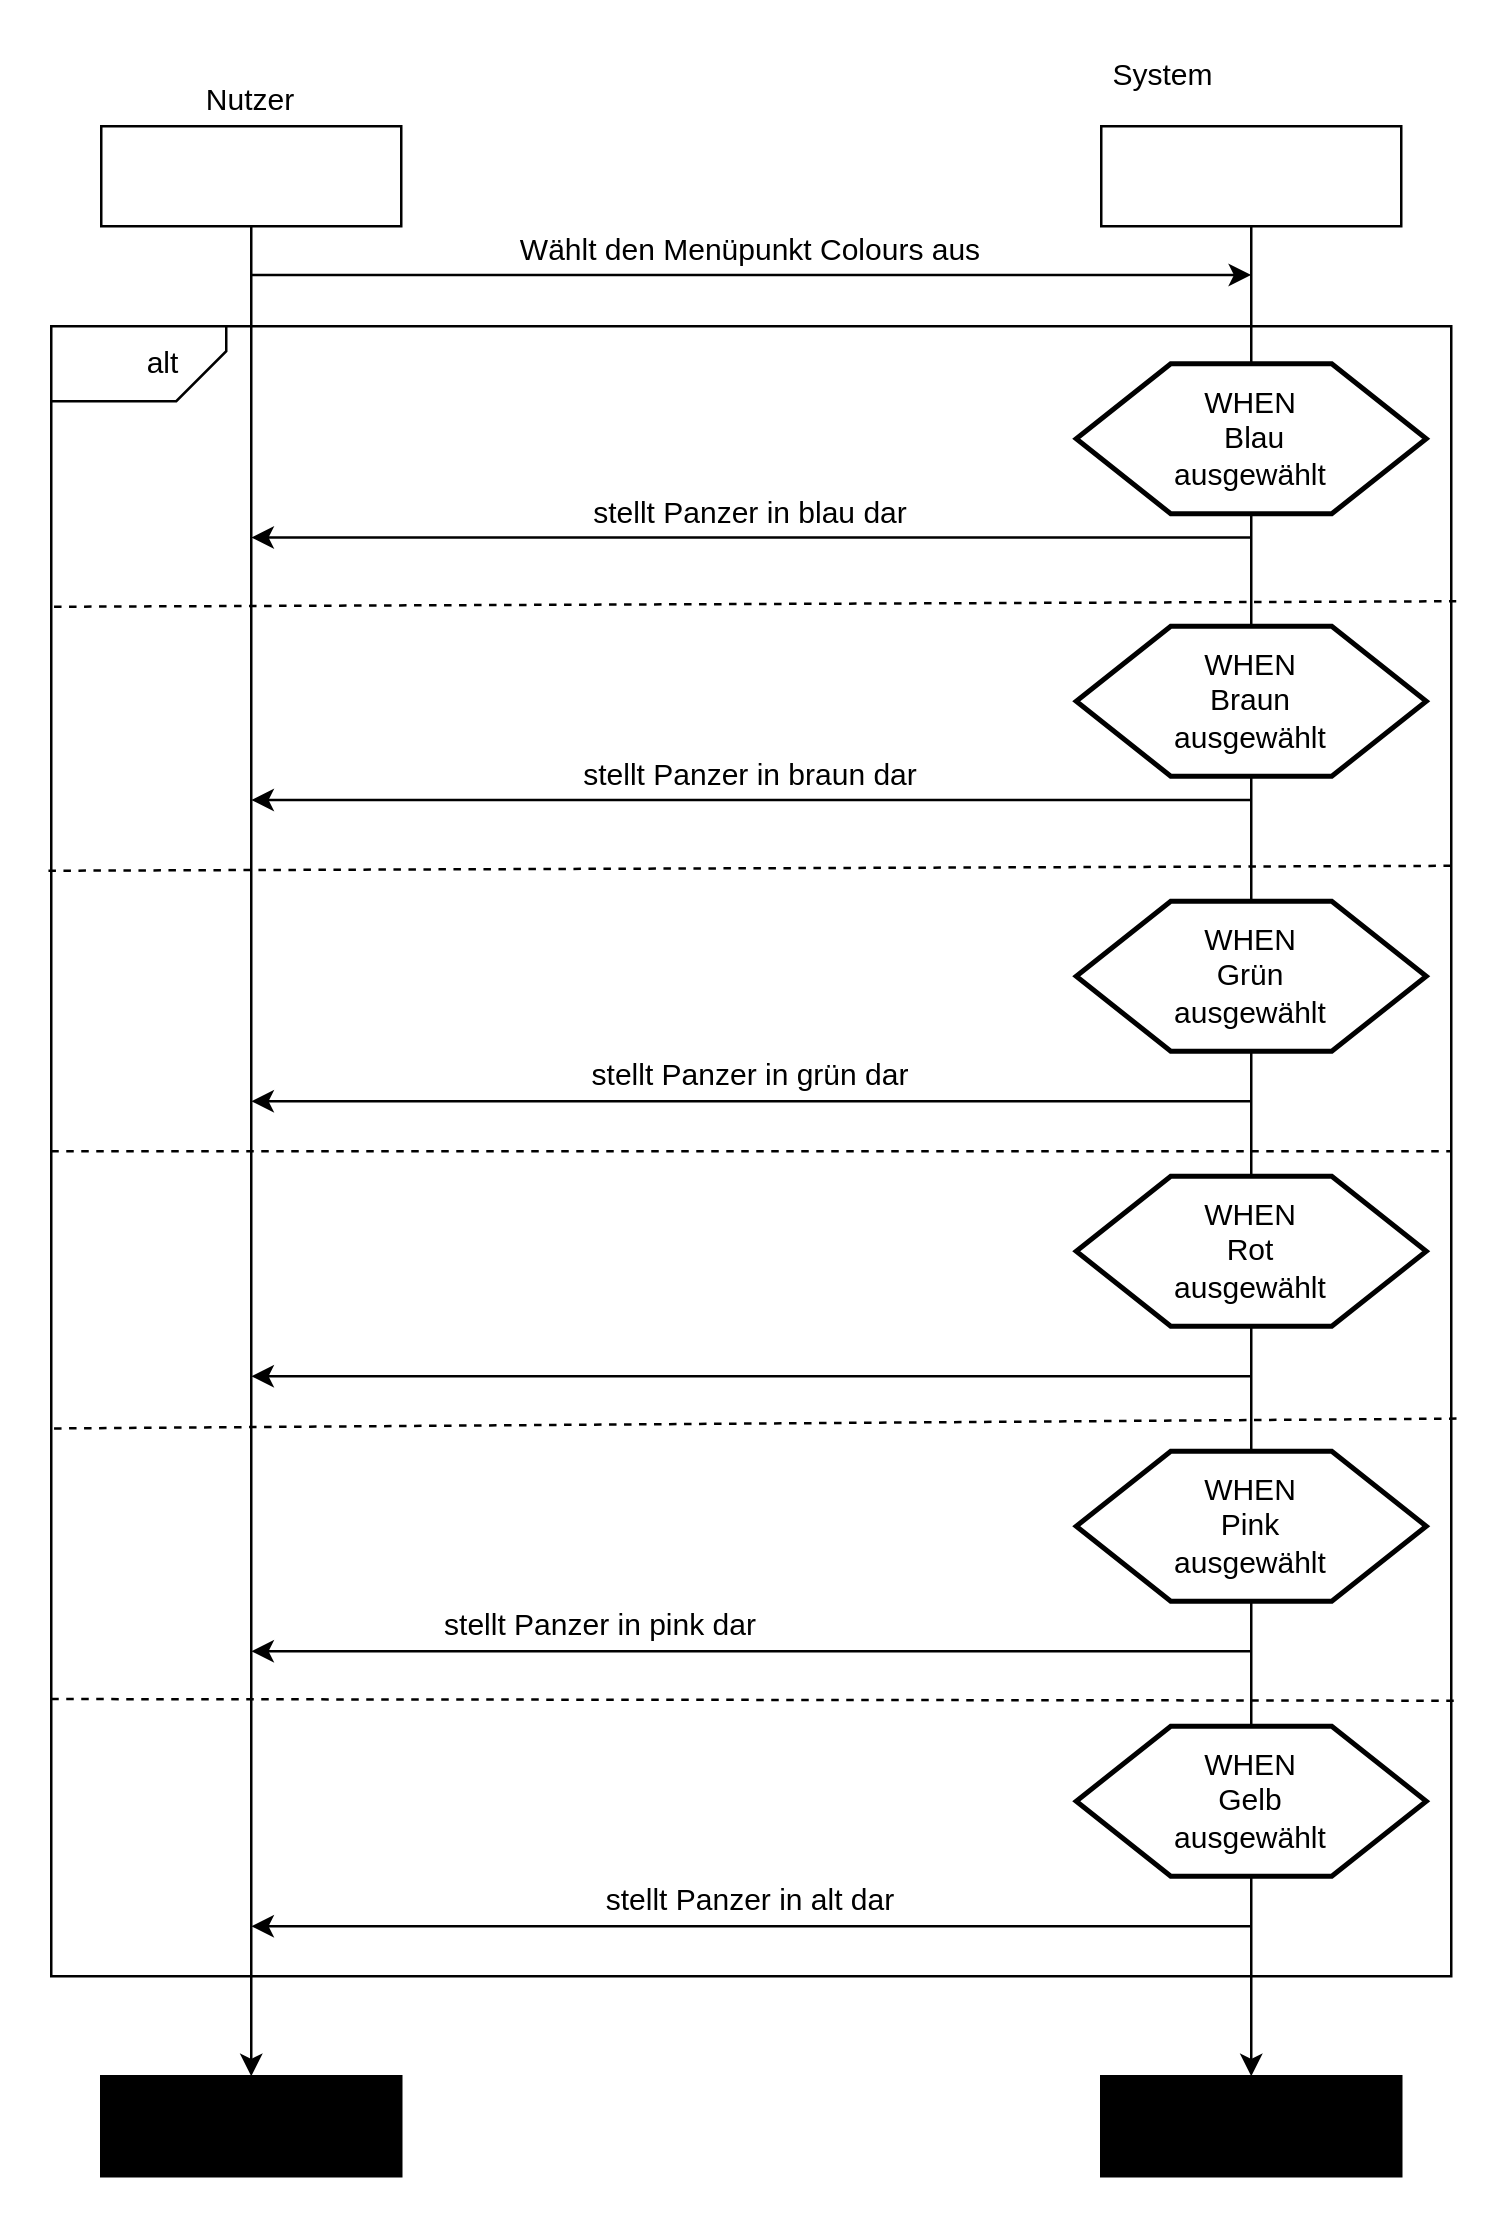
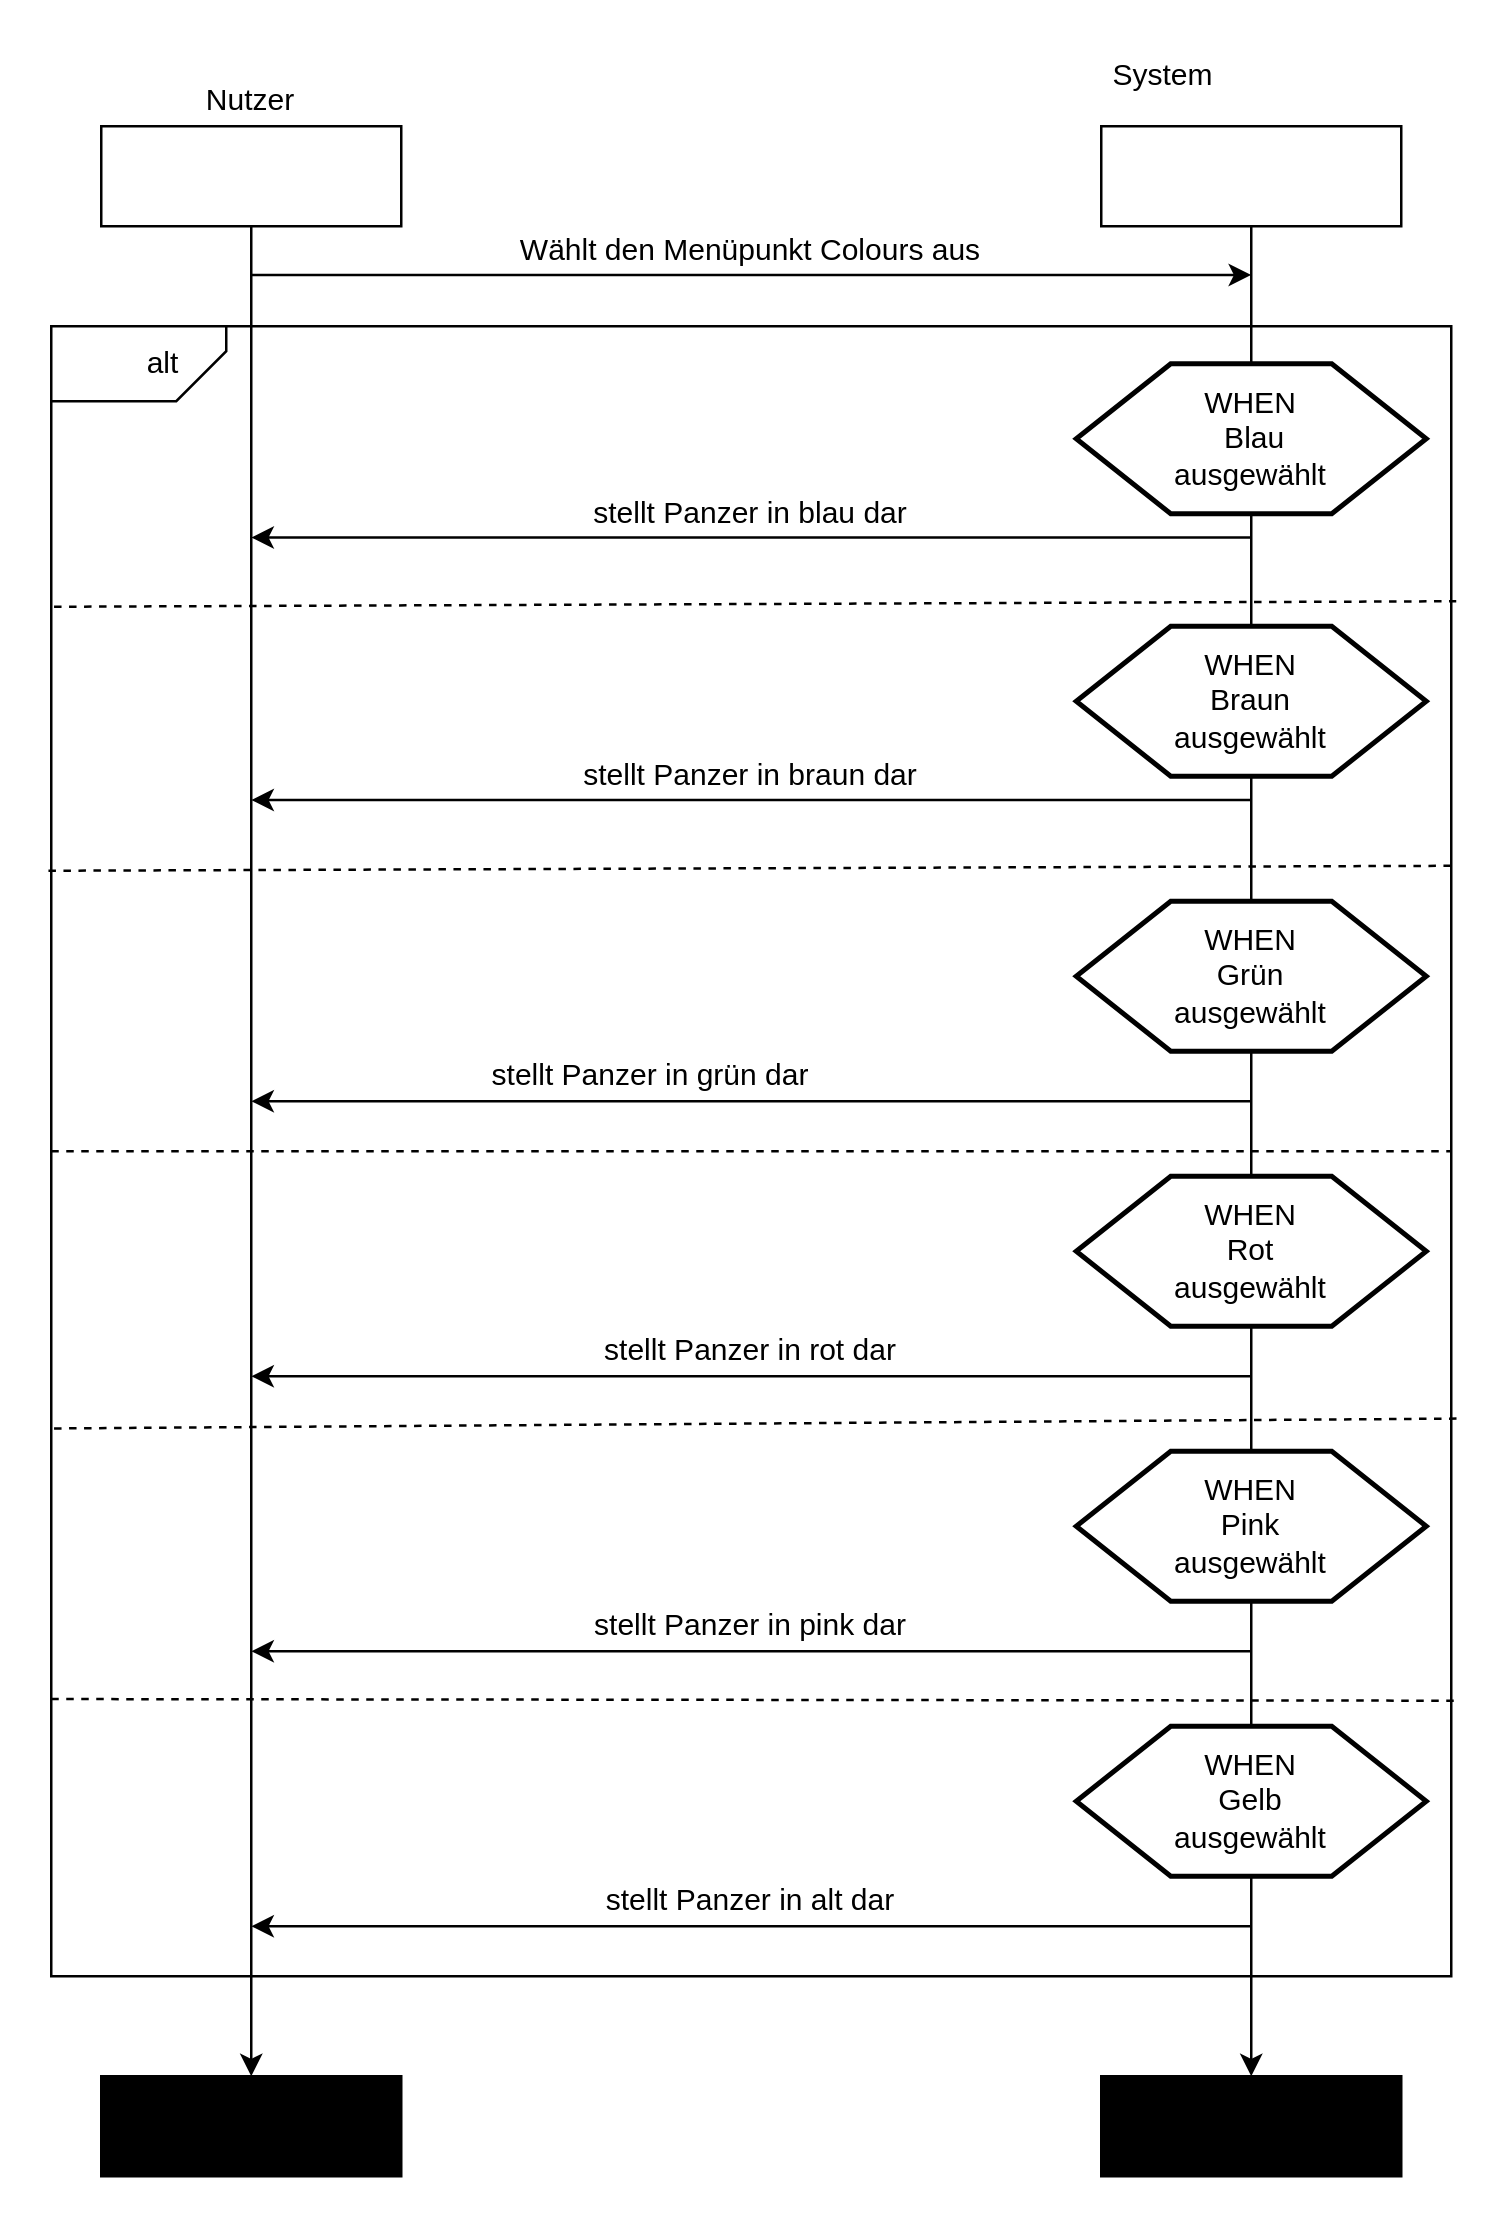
(751, 1076) -> (651, 1076)
none -> (751, 1351)
(601, 1626) -> (751, 1626)
